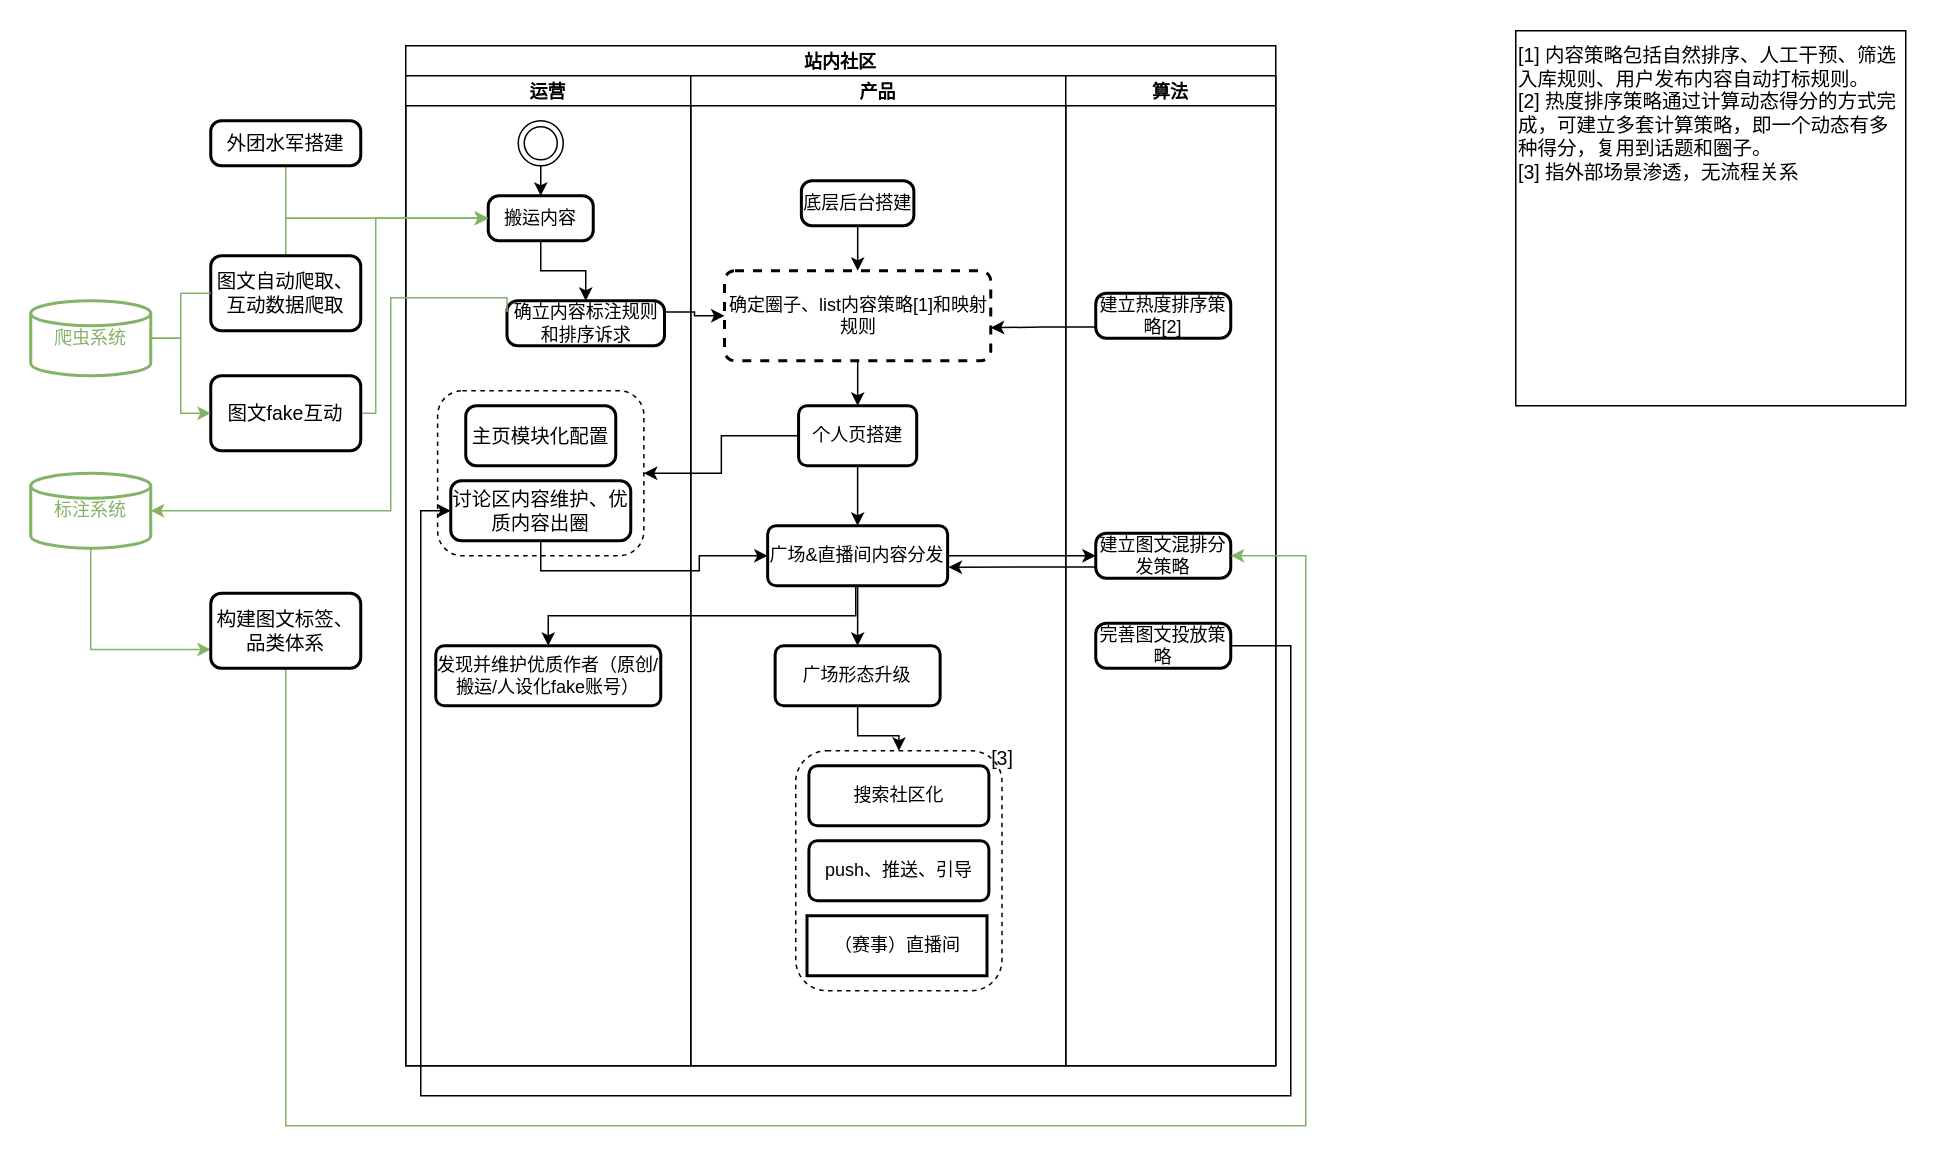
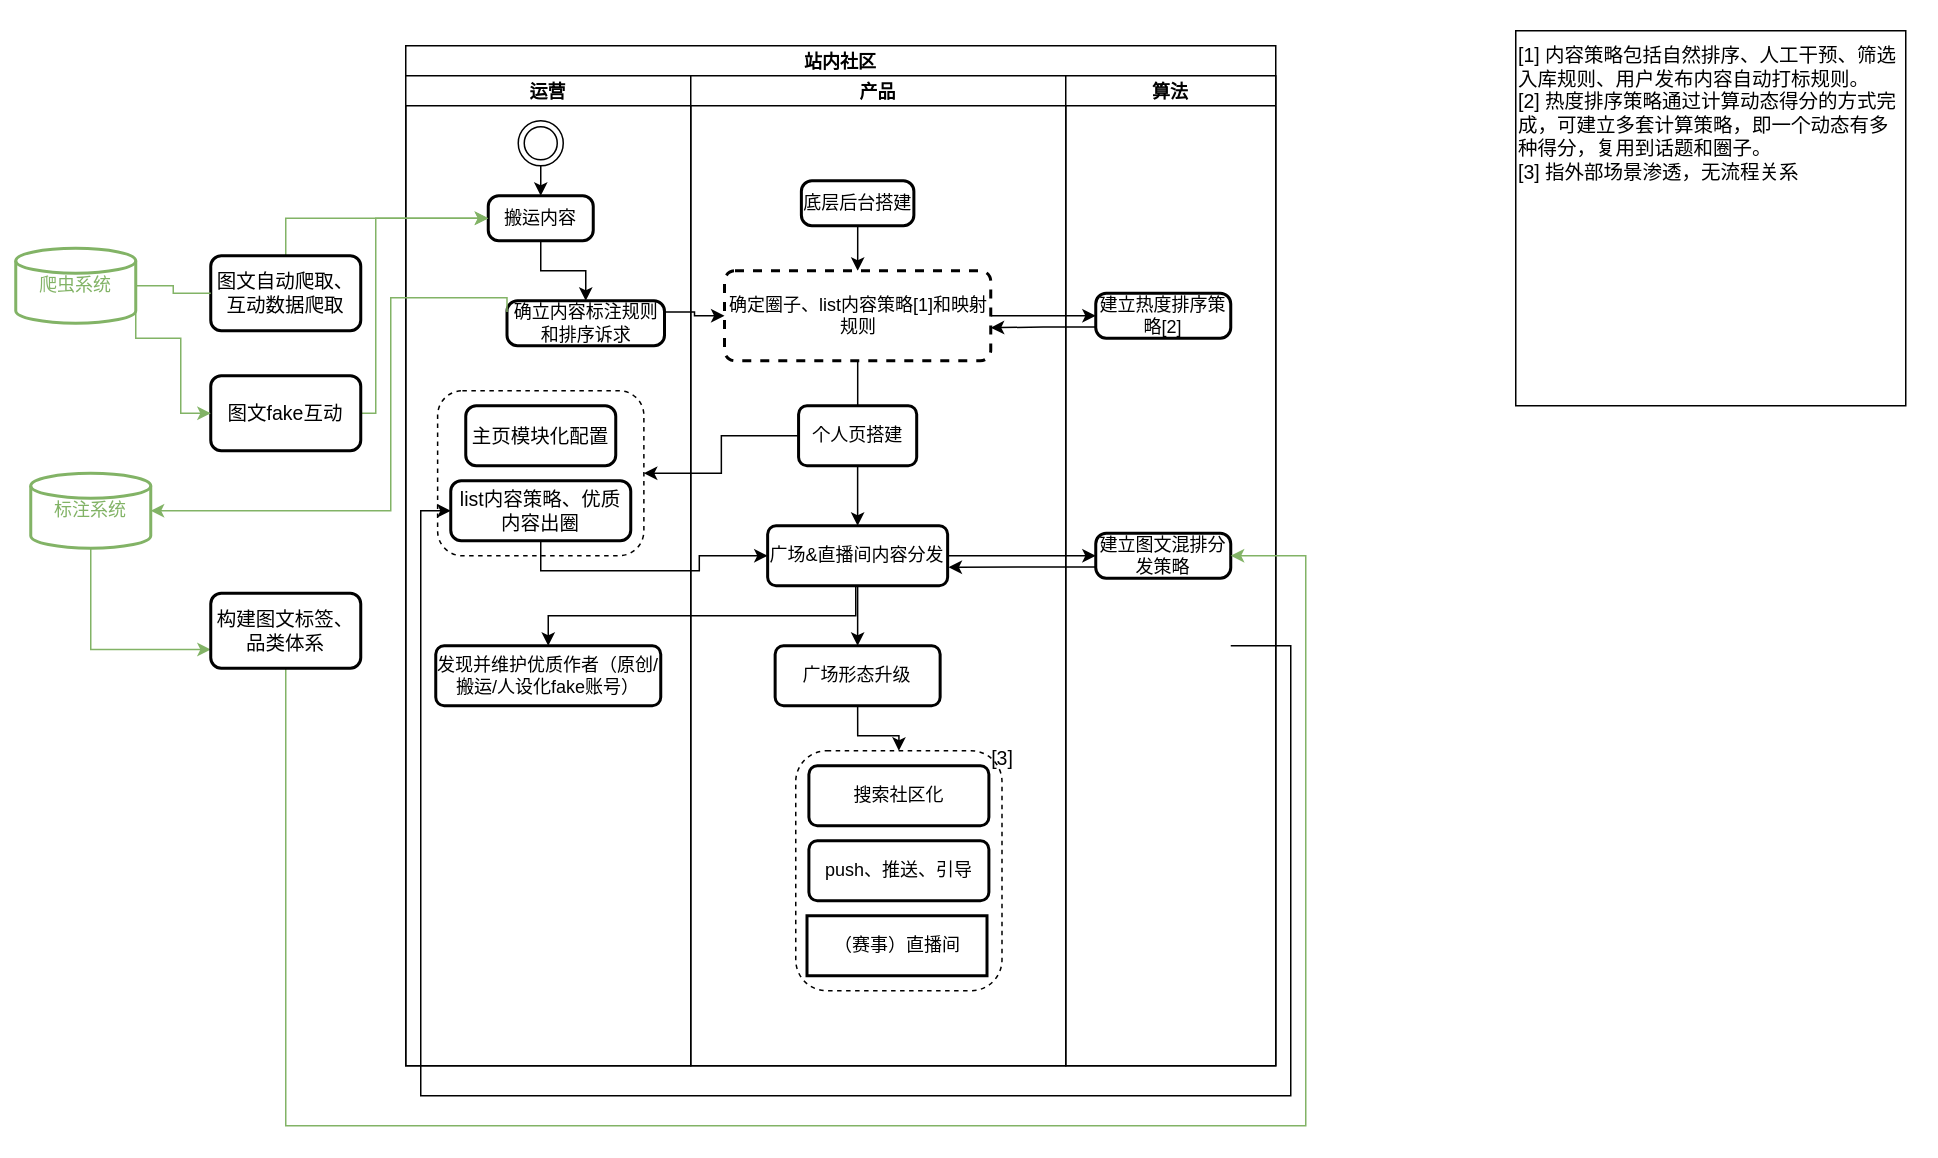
(286, 143) -> none
(286, 191) -> none
none -> (1038, 316)
(91, 338) -> (76, 286)
(858, 394) -> (858, 398)
(541, 511) -> (541, 511)
(1163, 646) -> none
